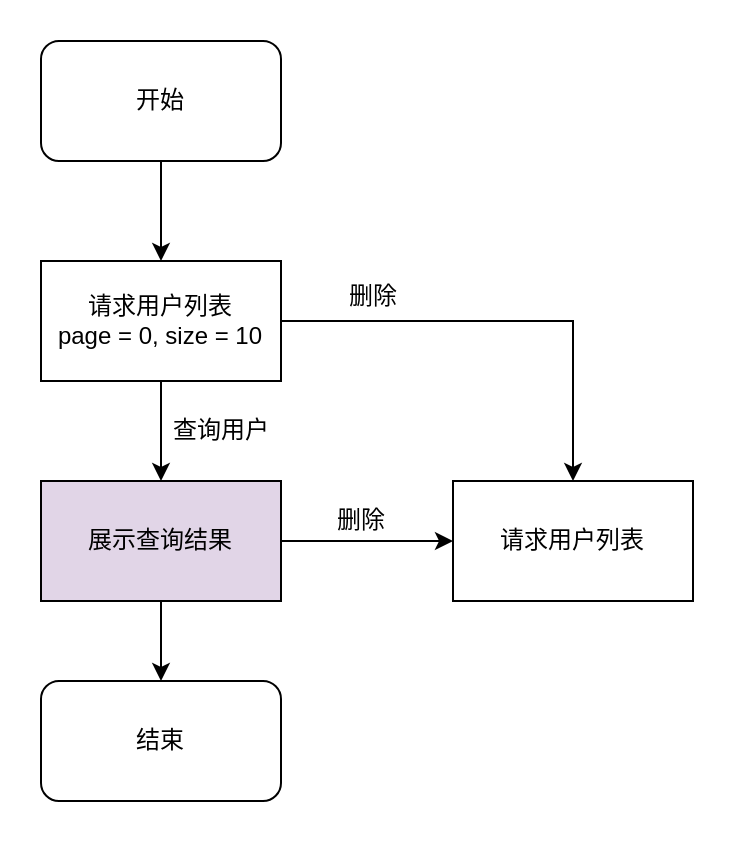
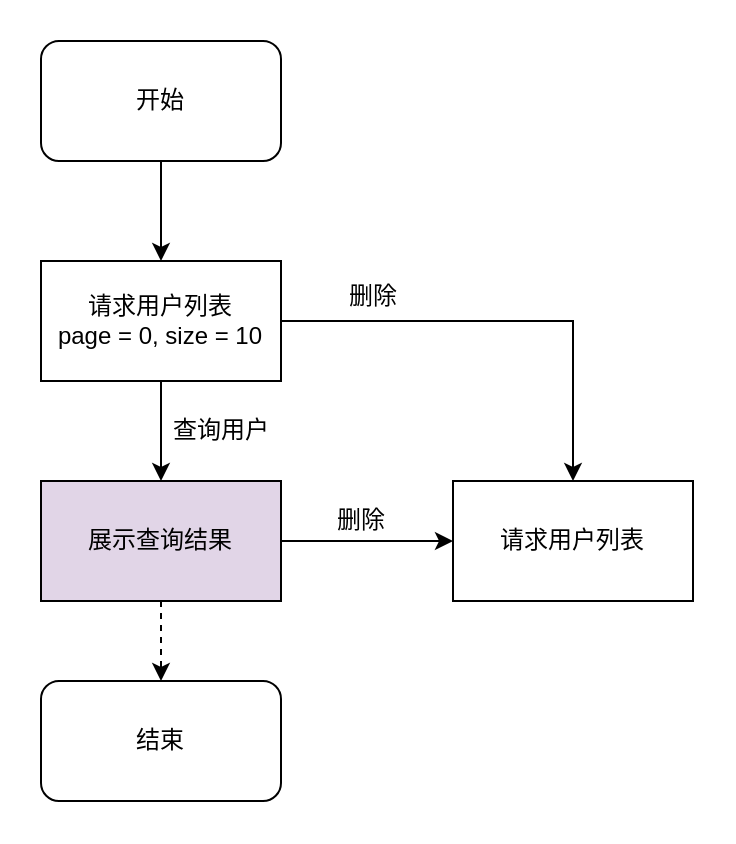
(161, 633) -> (161, 633)
